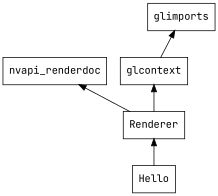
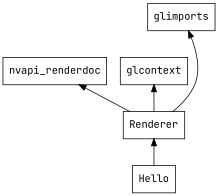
(166, 47) -> (197, 78)
